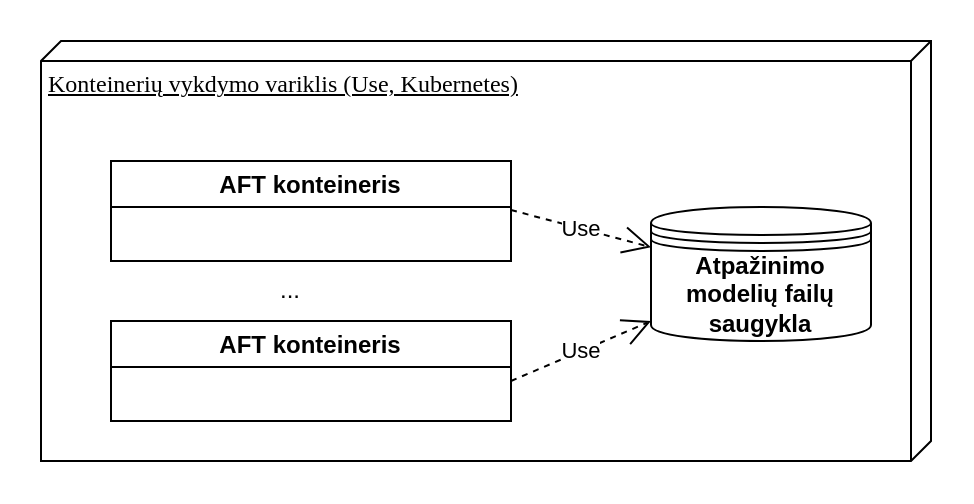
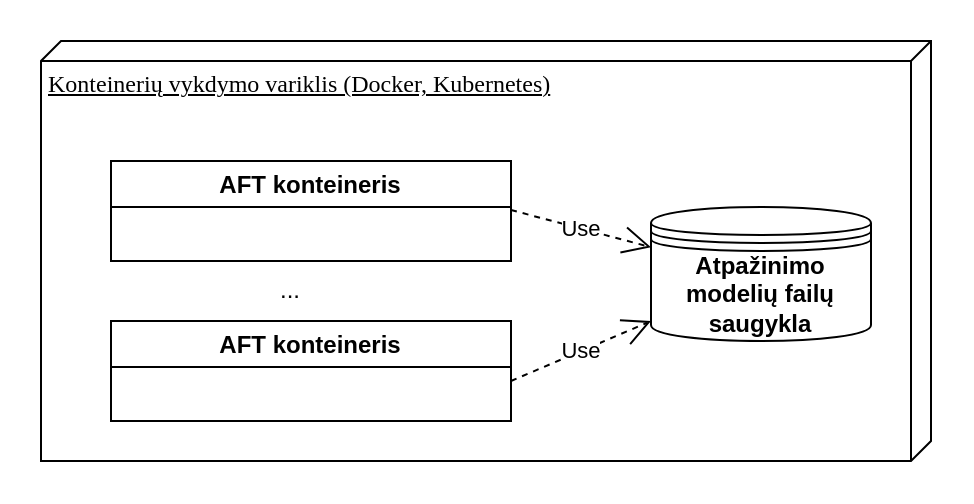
(327, 85) -> (347, 85)
